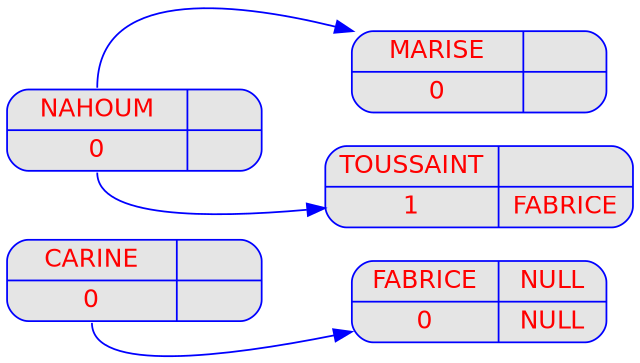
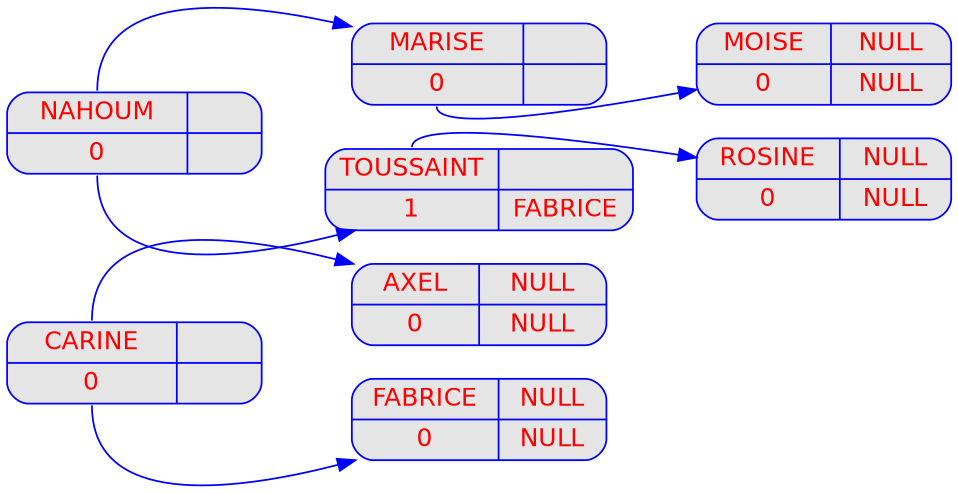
none -> (824, 64)
none -> (824, 179)
none -> (479, 305)
